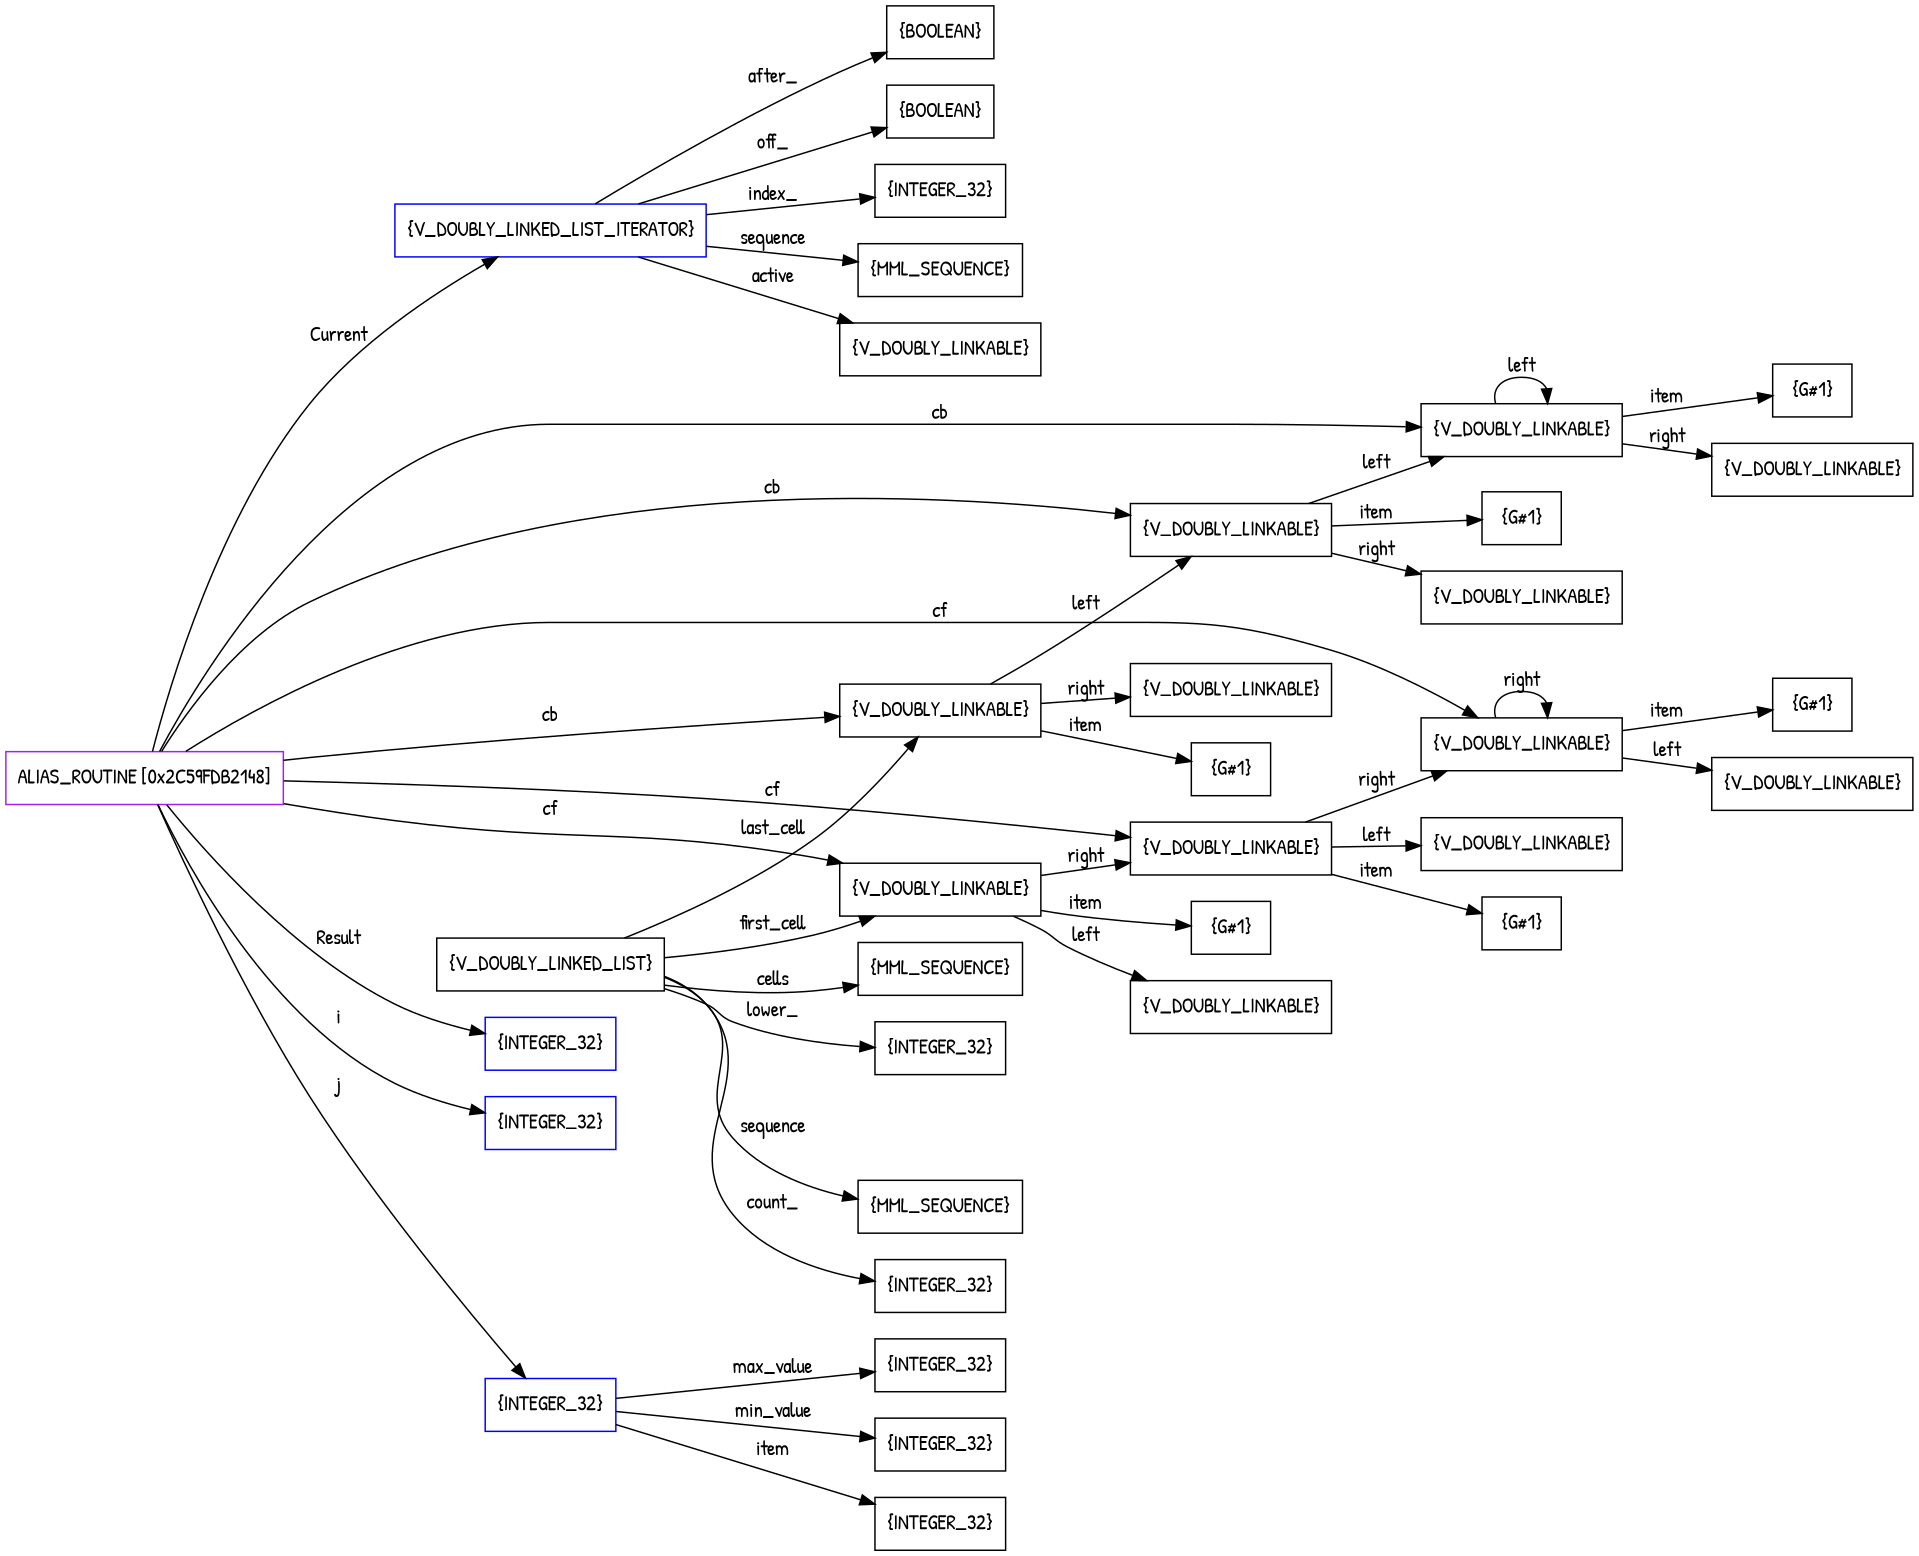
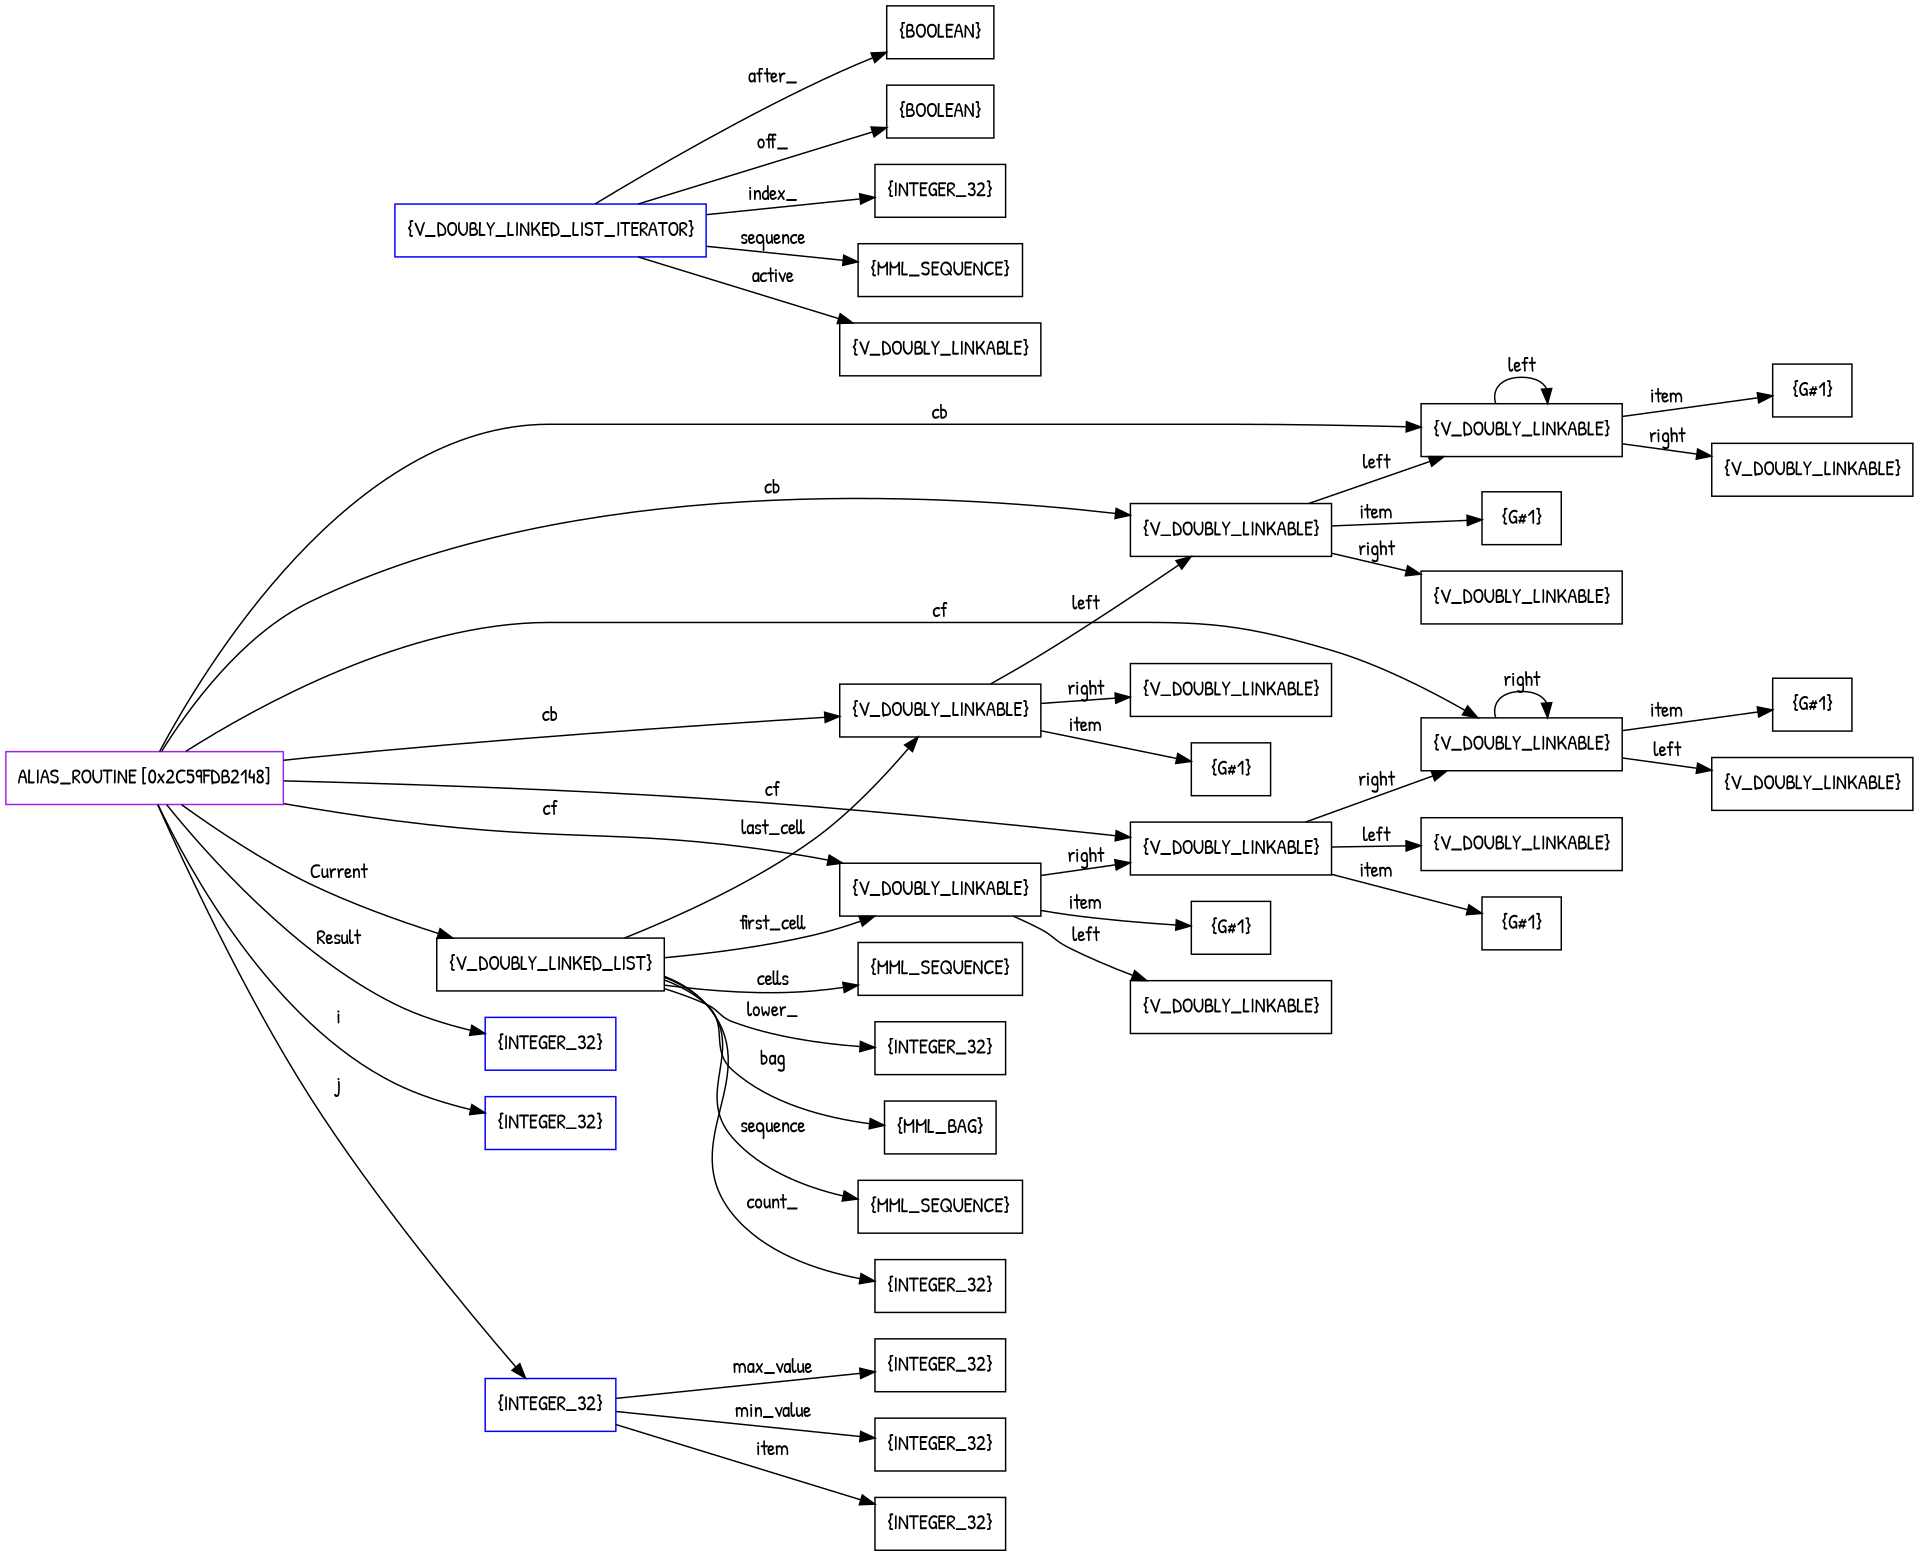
(265, 470) -> (304, 881)
none -> (940, 1127)
